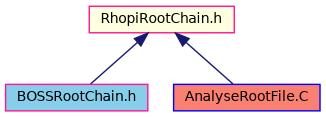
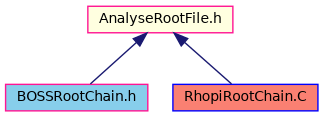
(162, 20) -> (160, 20)
(247, 98) -> (245, 98)
